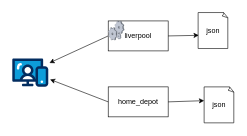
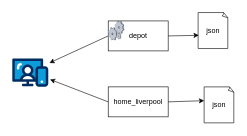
(138, 36) -> (138, 36)
(138, 102) -> (138, 102)
